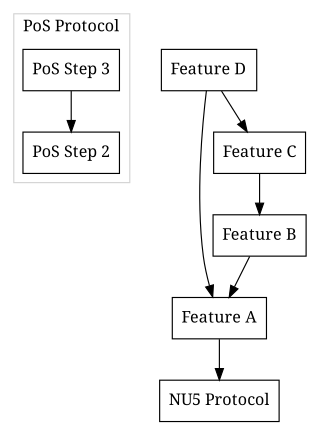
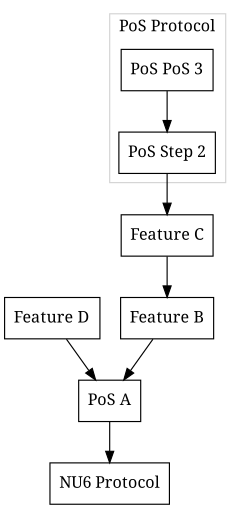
(71, 70) -> (167, 70)
(231, 107) -> (167, 190)
(219, 318) -> (110, 401)
(219, 401) -> (110, 484)
